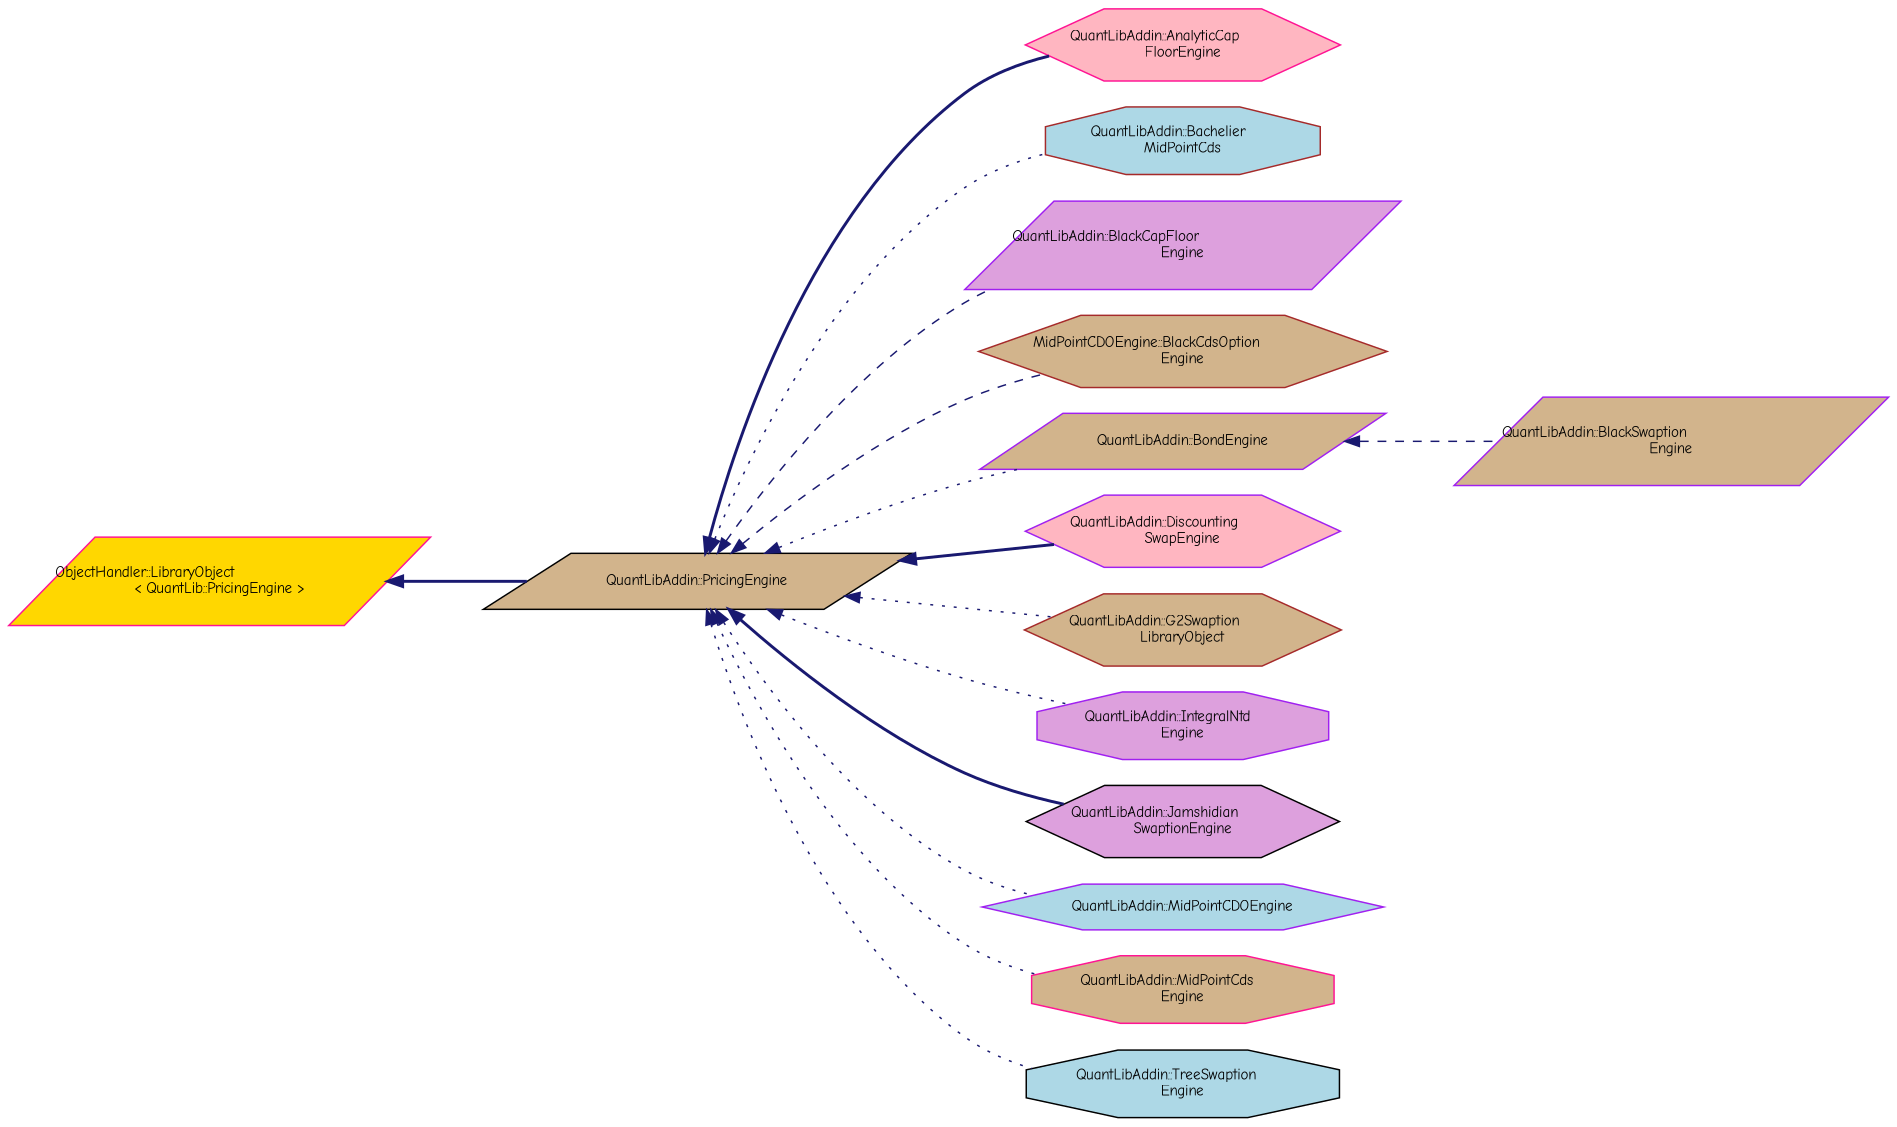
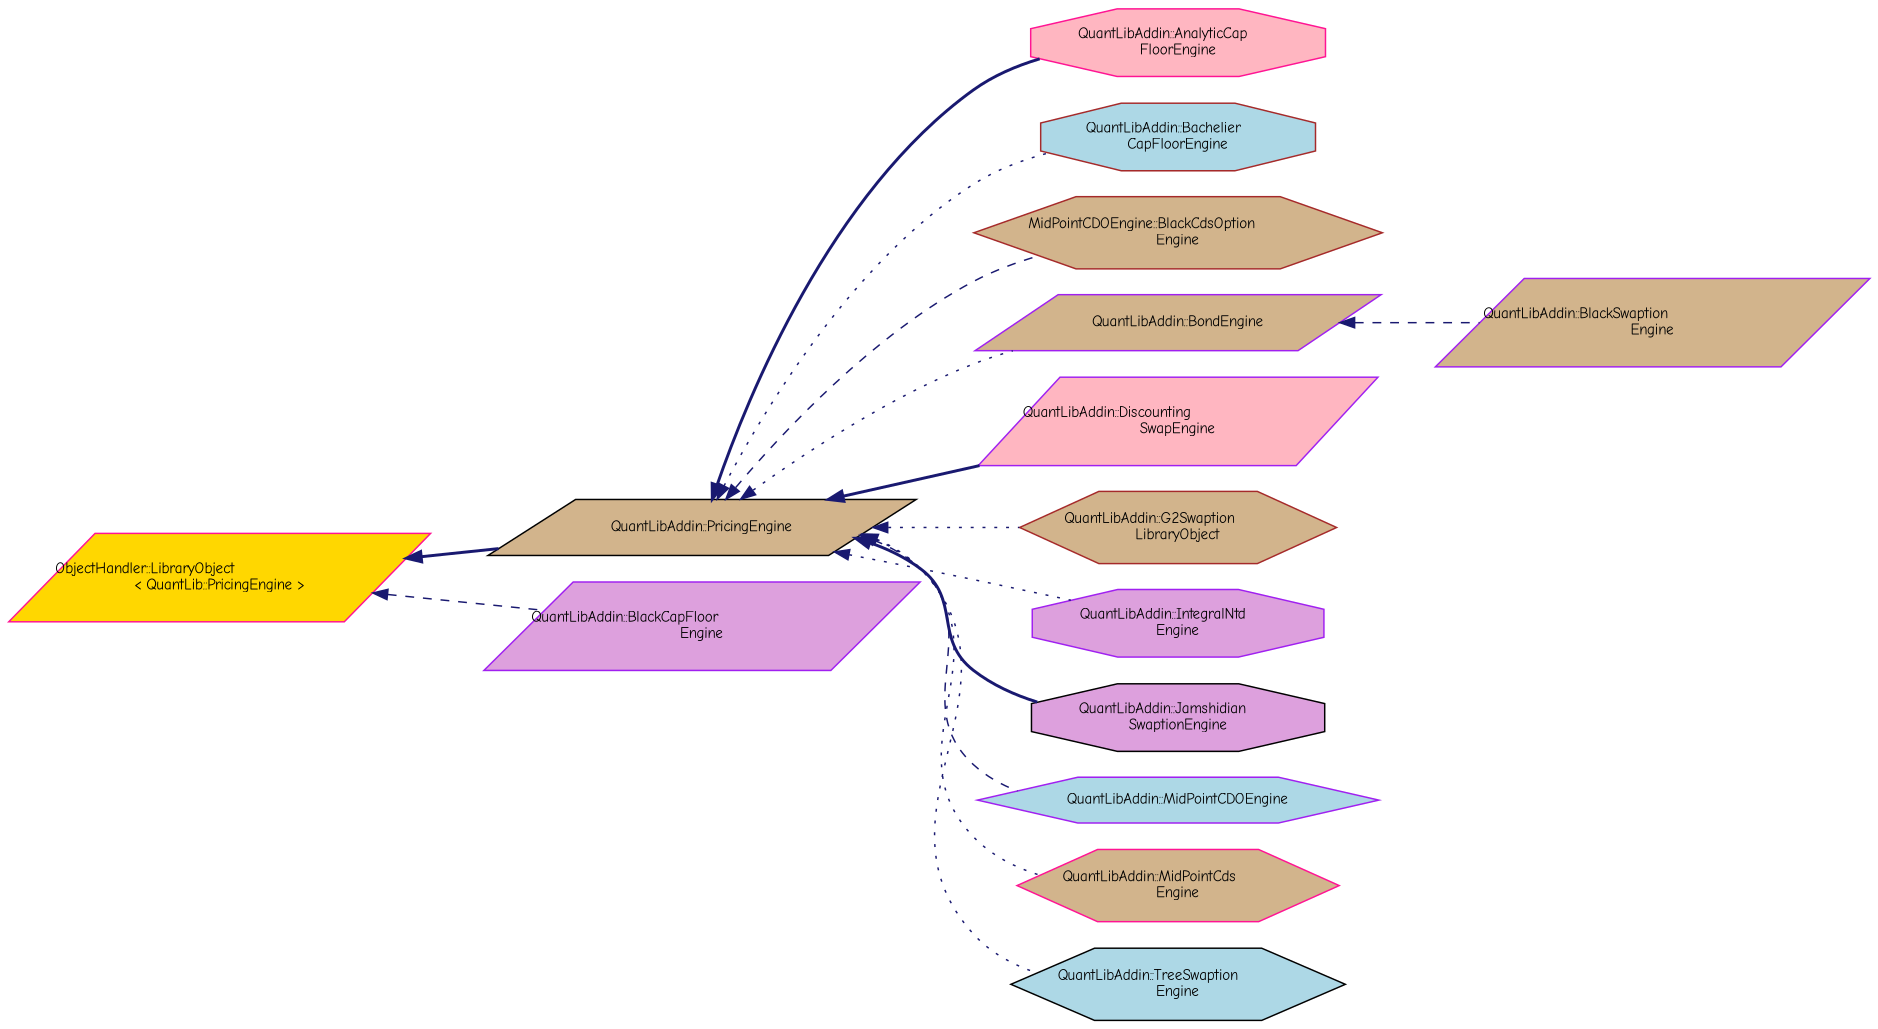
(1183, 45) -> (1178, 43)
(1183, 141) -> (1178, 137)
(844, 400) -> (466, 602)
(1183, 531) -> (1178, 421)
(855, 787) -> (947, 665)
(1183, 822) -> (1178, 718)
(1183, 990) -> (1178, 886)
(1183, 1084) -> (1178, 984)
